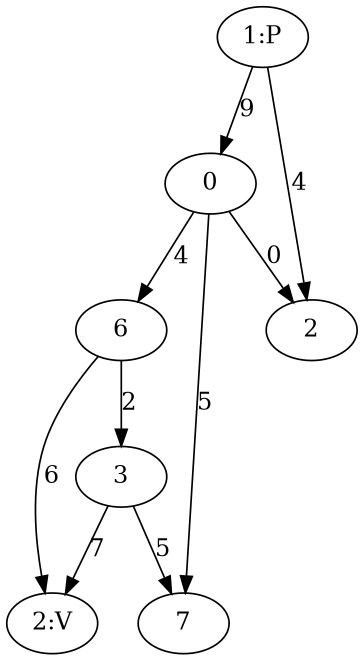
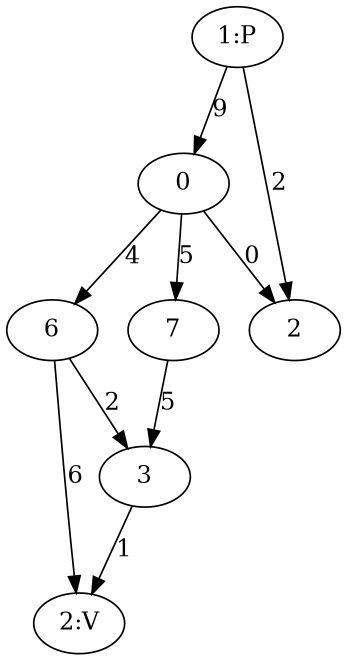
(300, 184) -> (280, 184)
(149, 542) -> (161, 395)
(98, 550) -> (125, 550)
